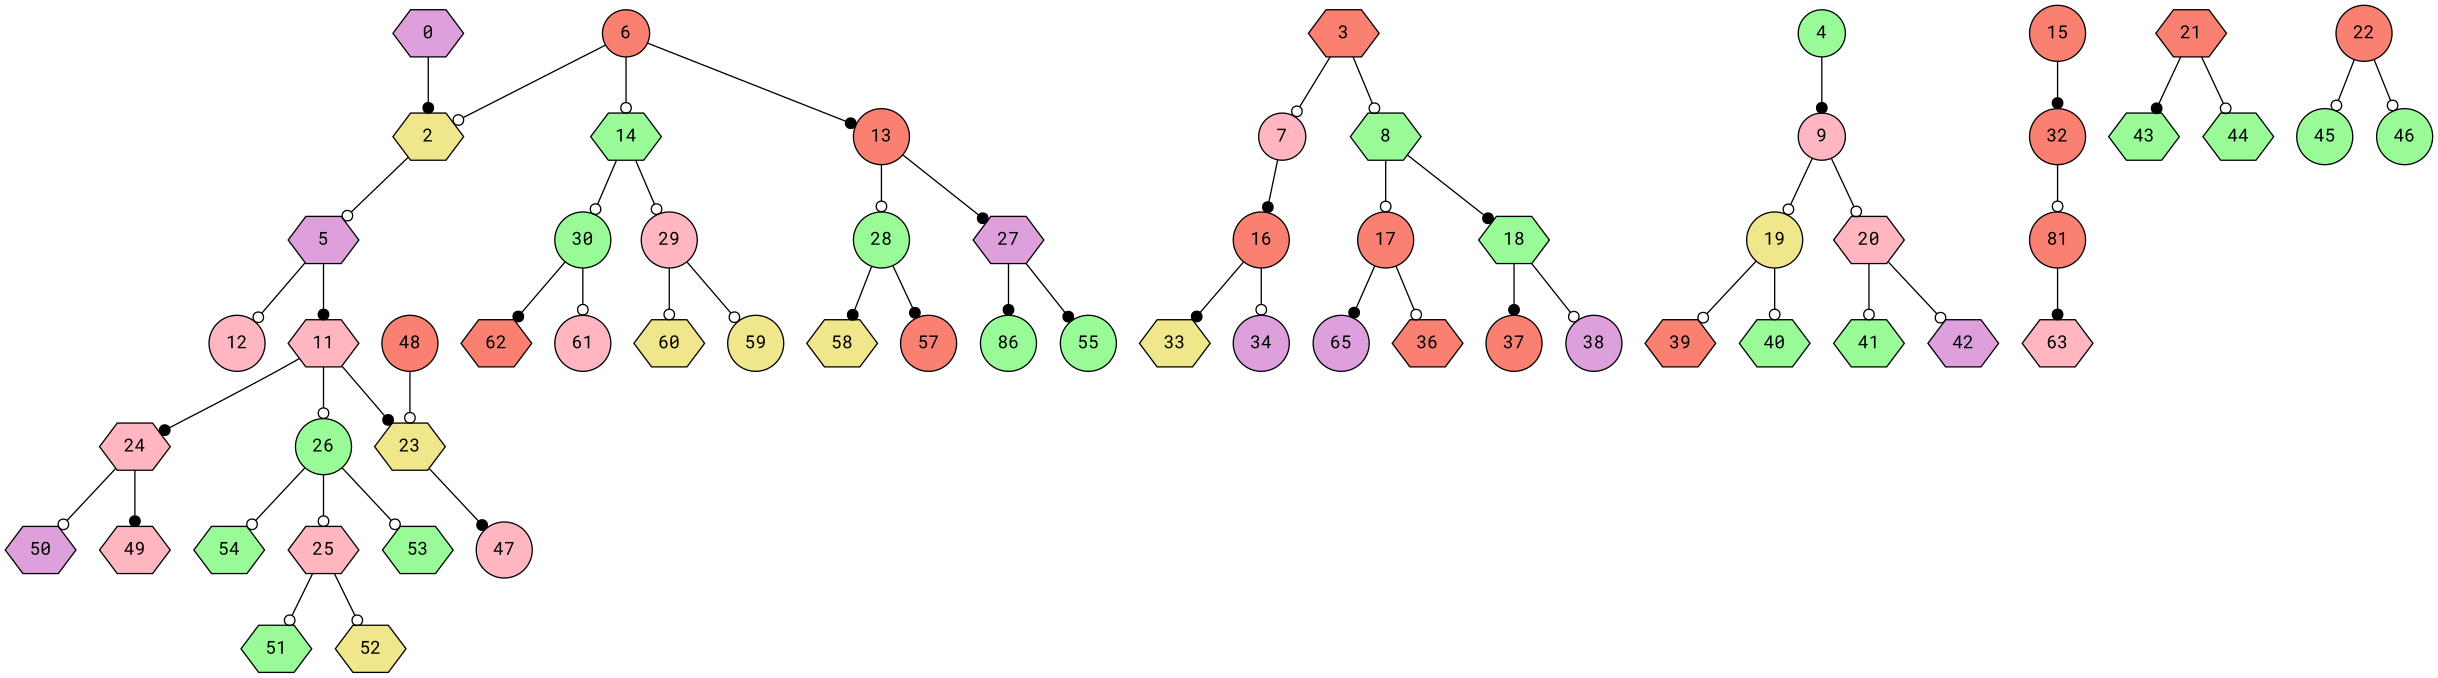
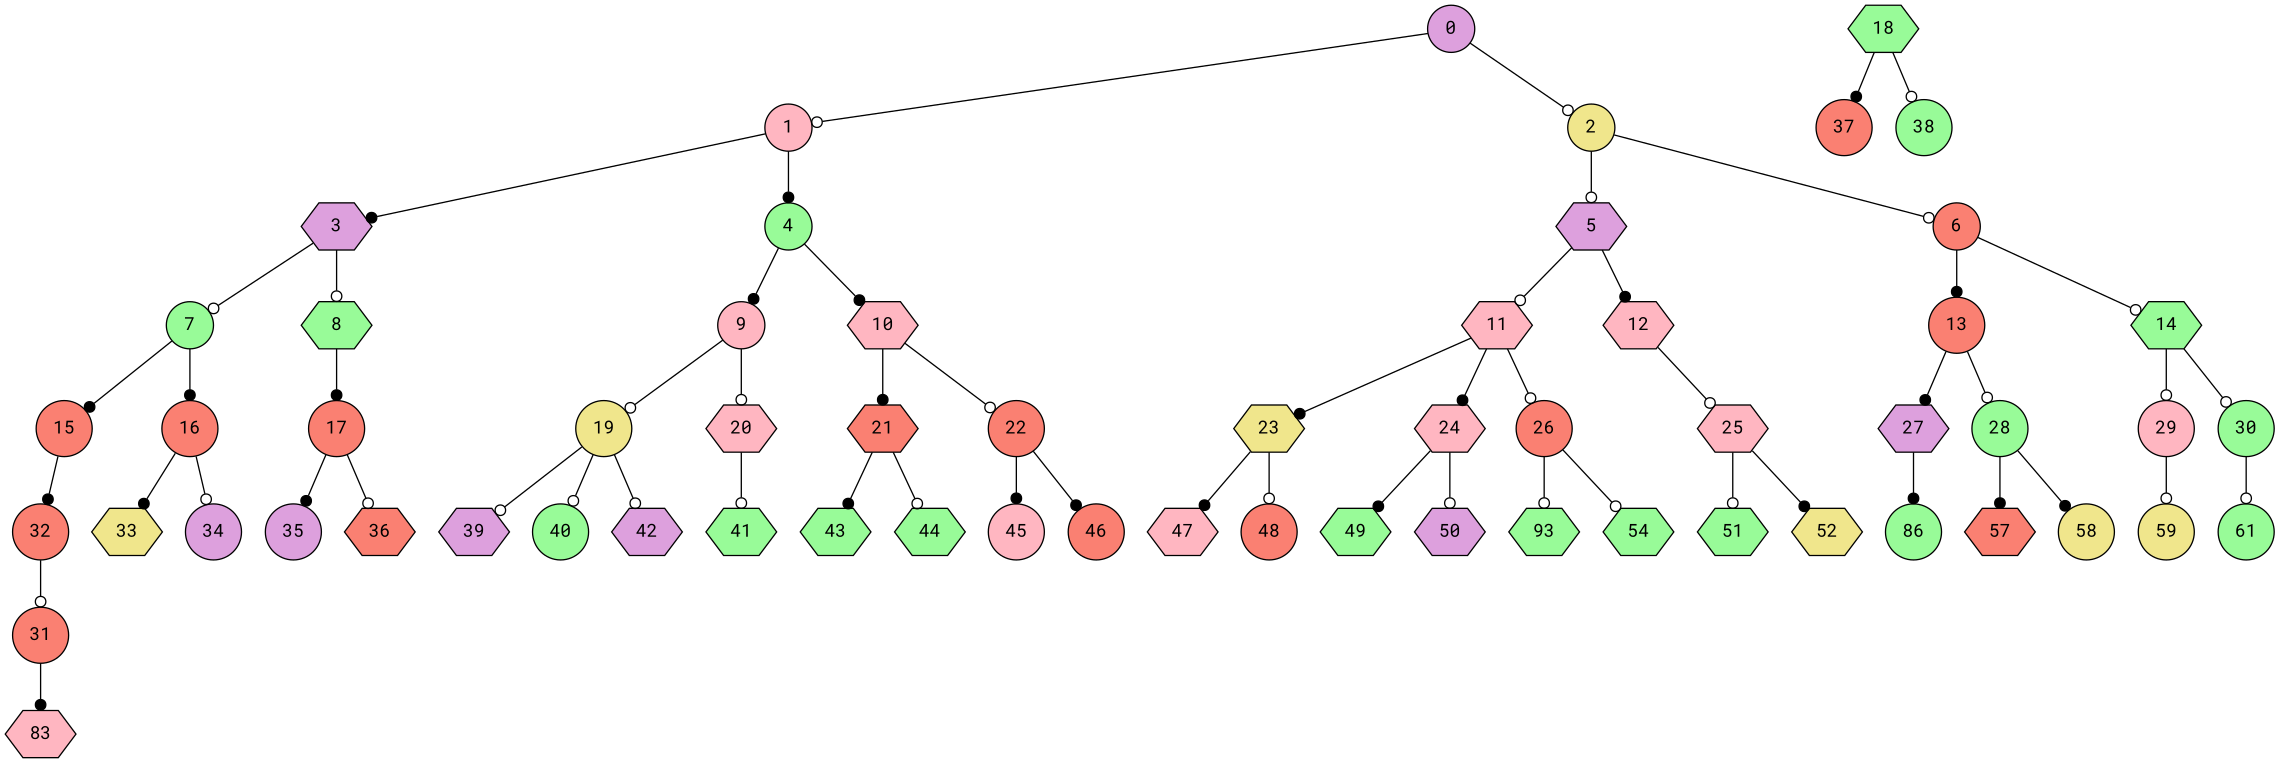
(428, 33) -> (1451, 29)
(1344, 33) -> (337, 226)
(428, 80) -> (1517, 75)
(2346, 80) -> (1016, 475)
(2382, 80) -> (1053, 476)
(534, 81) -> (1769, 176)
none -> (788, 128)
(428, 137) -> (1591, 128)
(1282, 137) -> (190, 325)
(2325, 137) -> (1016, 532)
(2405, 137) -> (1096, 532)
(1386, 181) -> (337, 369)
(1445, 185) -> none
(2058, 240) -> (41, 635)
(324, 286) -> (1548, 272)
(283, 288) -> (1612, 271)
(1913, 288) -> (624, 477)
none -> (883, 325)
(237, 343) -> (1638, 325)
(496, 343) -> none
(583, 343) -> (2246, 532)
(669, 343) -> none
(842, 343) -> (2086, 532)
(929, 343) -> (2000, 532)
(1088, 343) -> none
(1341, 343) -> (293, 532)
(1594, 343) -> (1924, 128)
(1680, 343) -> (474, 532)
(1775, 343) -> (561, 532)
(2058, 343) -> (41, 734)
none -> (133, 372)
(410, 392) -> (1269, 473)
(324, 447) -> (1544, 429)
(324, 495) -> (1682, 373)
(135, 550) -> (1356, 532)
(418, 550) -> (1544, 532)
(504, 550) -> (1183, 532)
(345, 595) -> (1776, 477)
